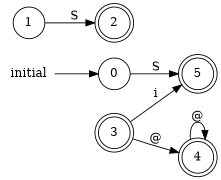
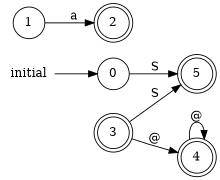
(75, 16) -> (74, 16)
(156, 94) -> (155, 94)
